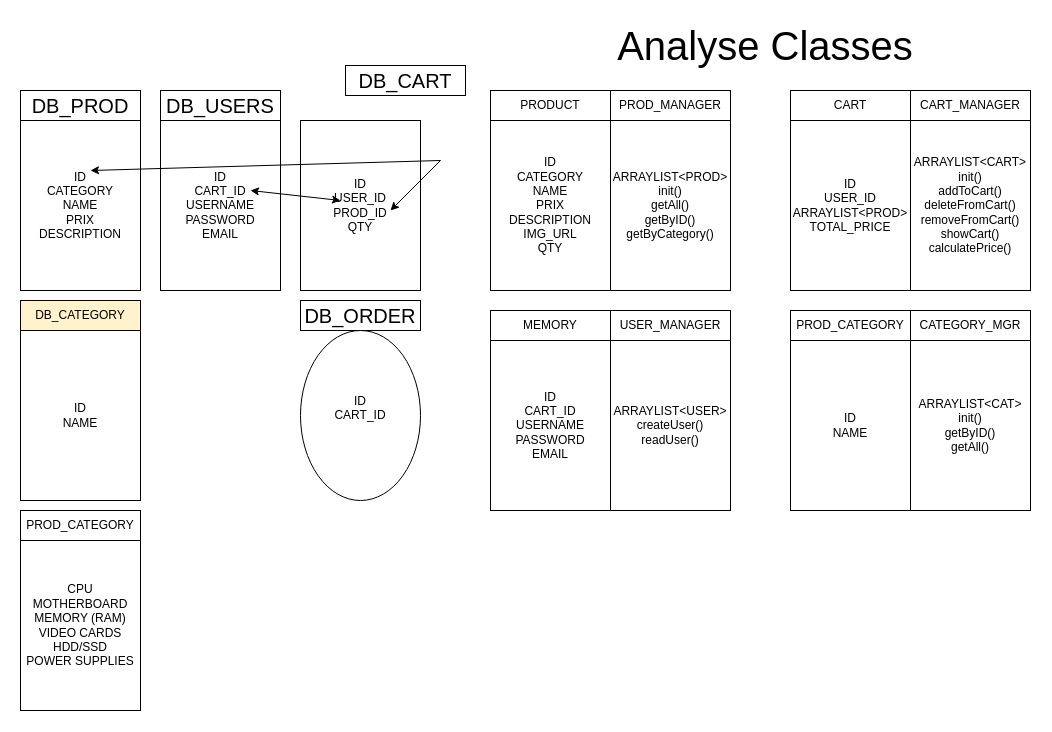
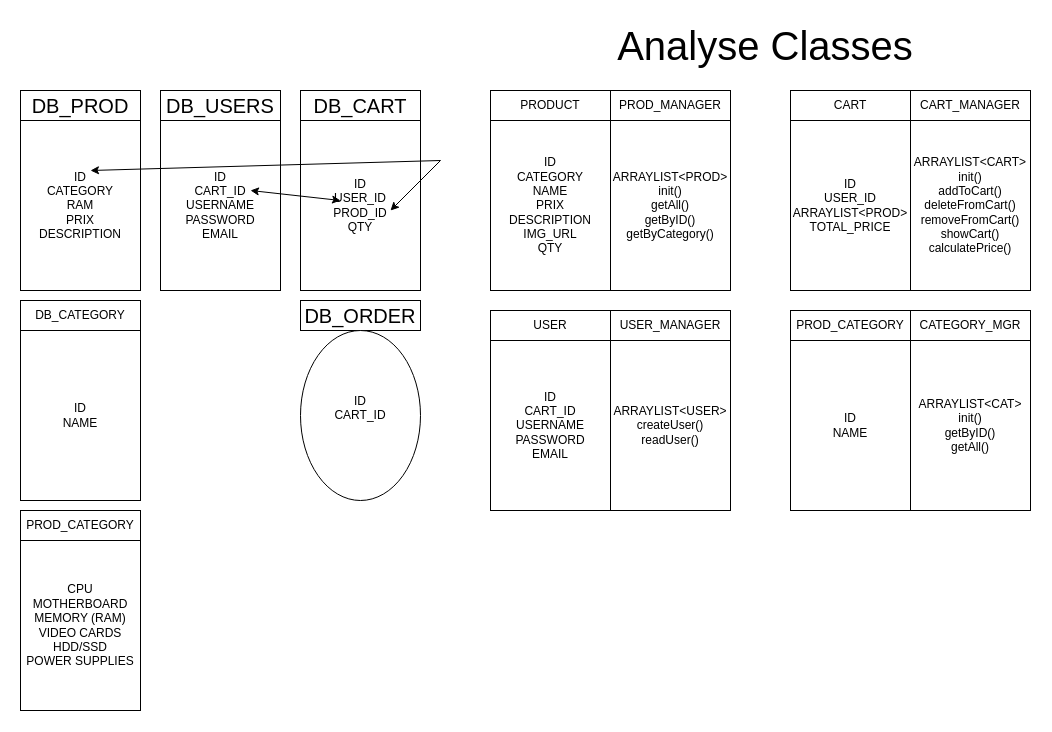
(406, 81) -> (361, 106)
(81, 206) -> (81, 206)
(81, 316) -> (81, 316)
(551, 326) -> (551, 326)
